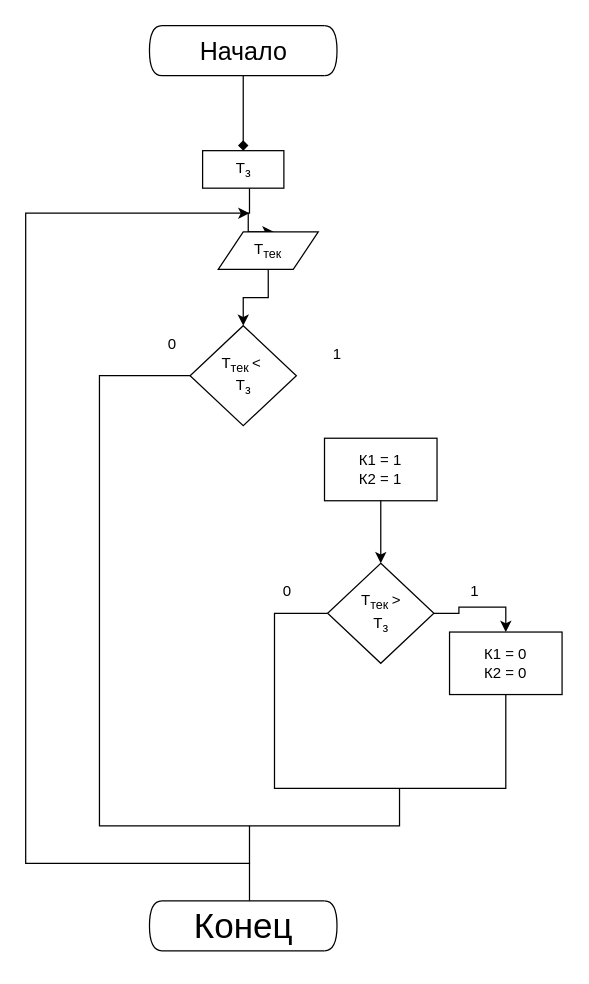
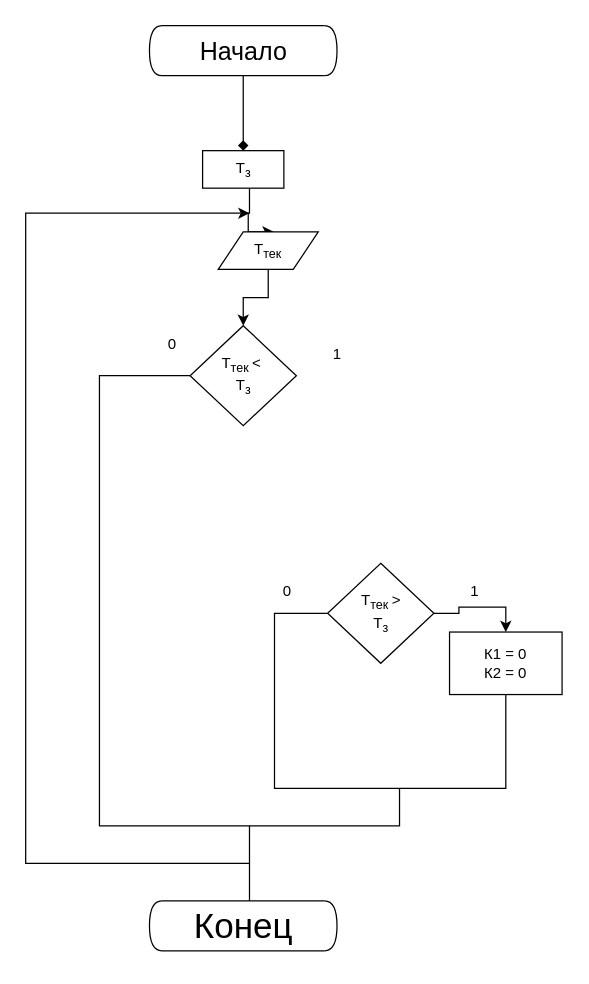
(381, 469) -> none
(381, 528) -> none
